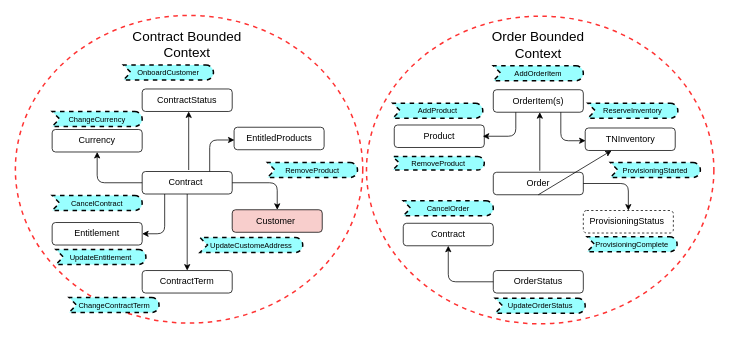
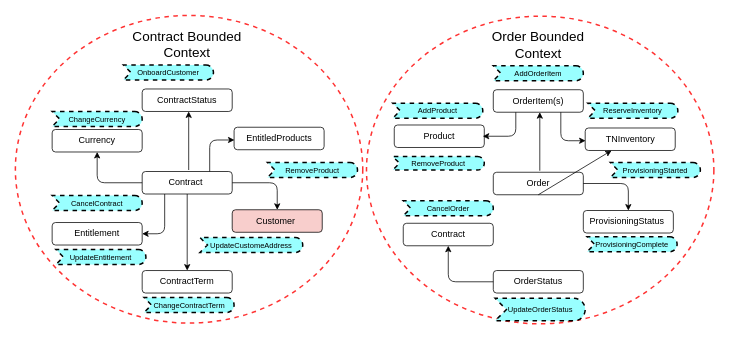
(628, 222) -> (628, 222)
(114, 305) -> (189, 305)
(540, 306) -> (540, 309)
